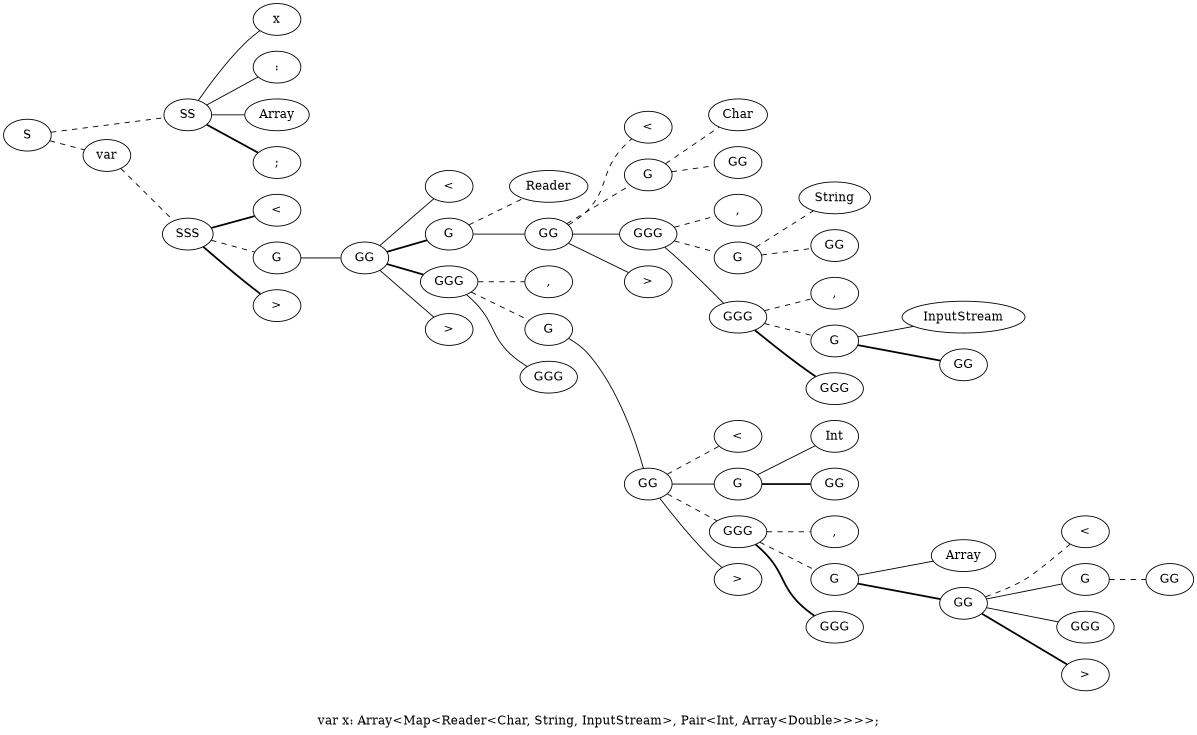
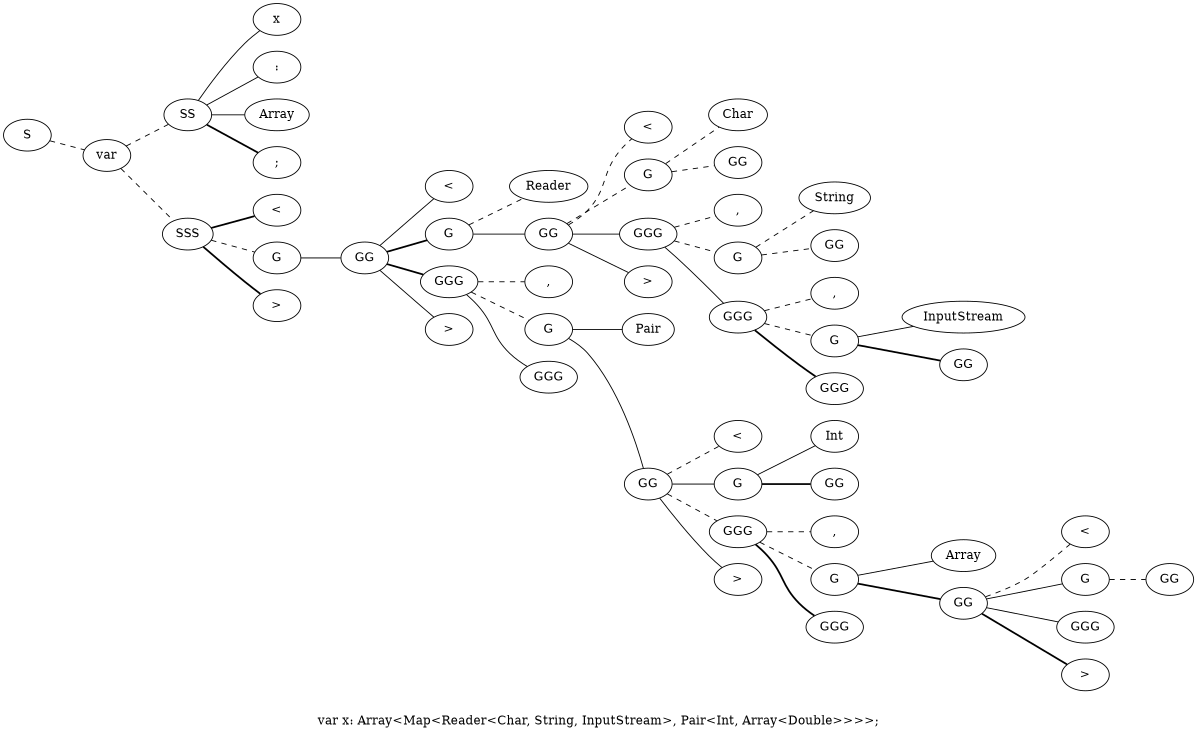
(108, 125) -> (147, 135)
none -> (648, 329)
